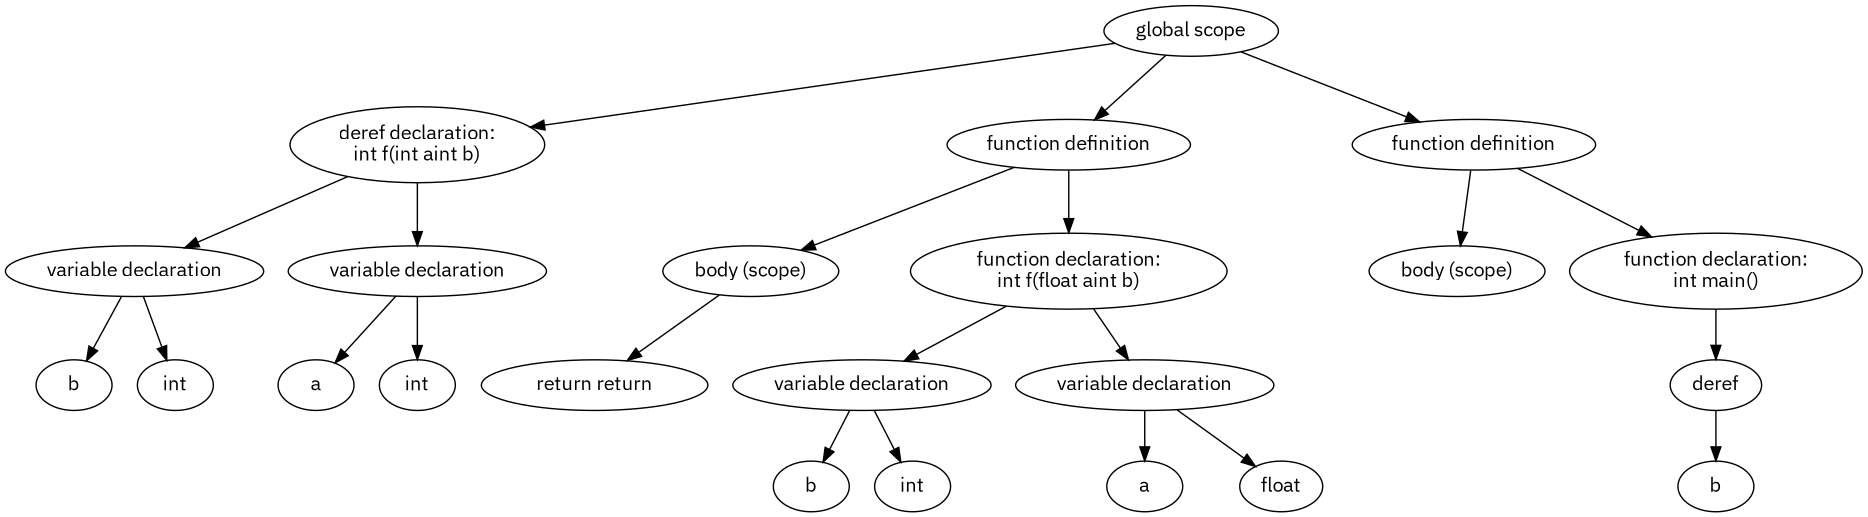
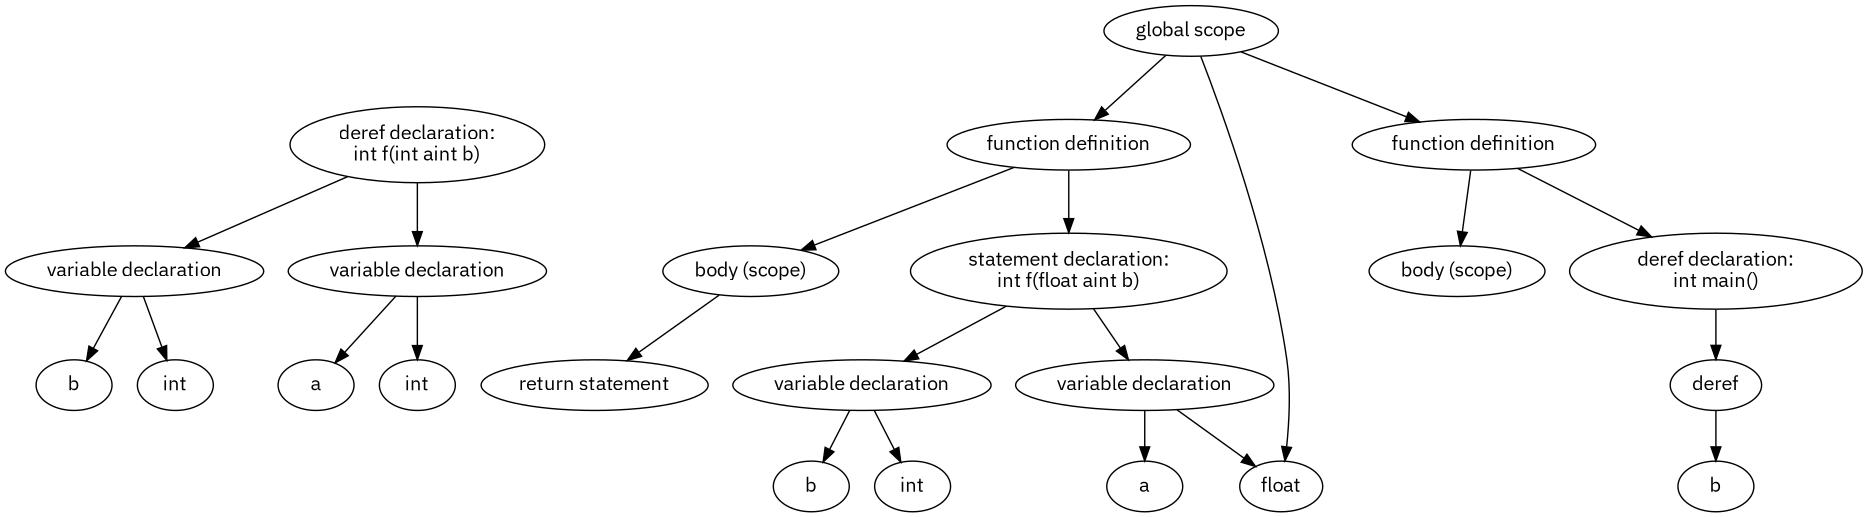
(830, 84) -> (1263, 248)
(1069, 271) -> (1069, 271)
(1716, 271) -> (1716, 271)
(595, 385) -> (595, 385)
